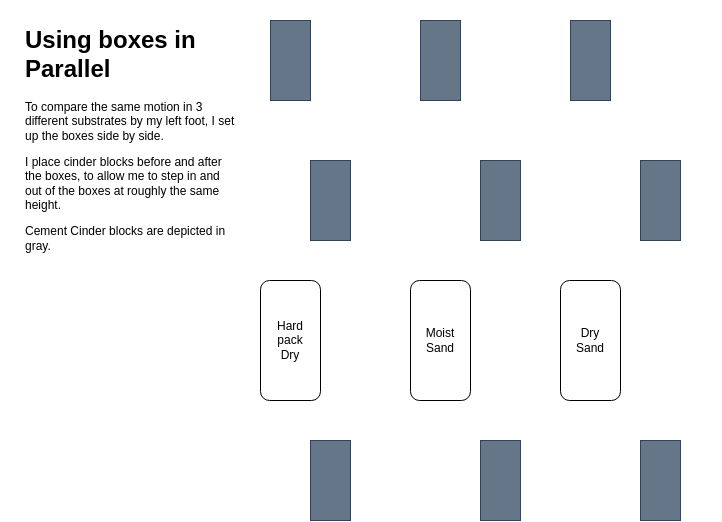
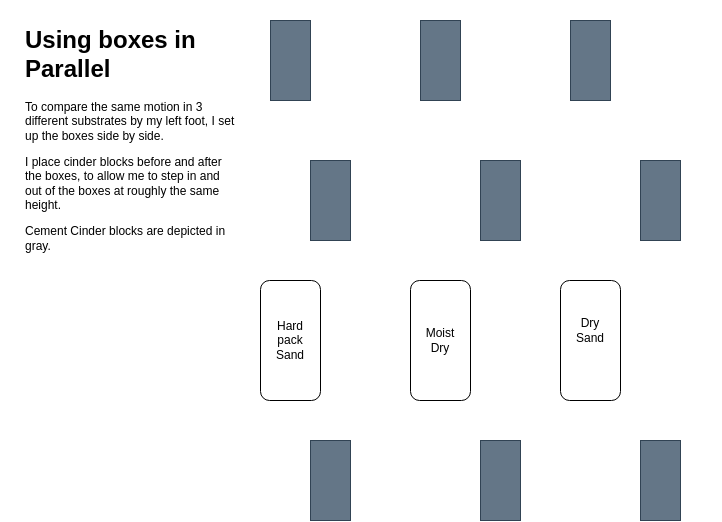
(291, 341) -> (291, 341)
(441, 341) -> (441, 341)
(591, 341) -> (591, 331)
